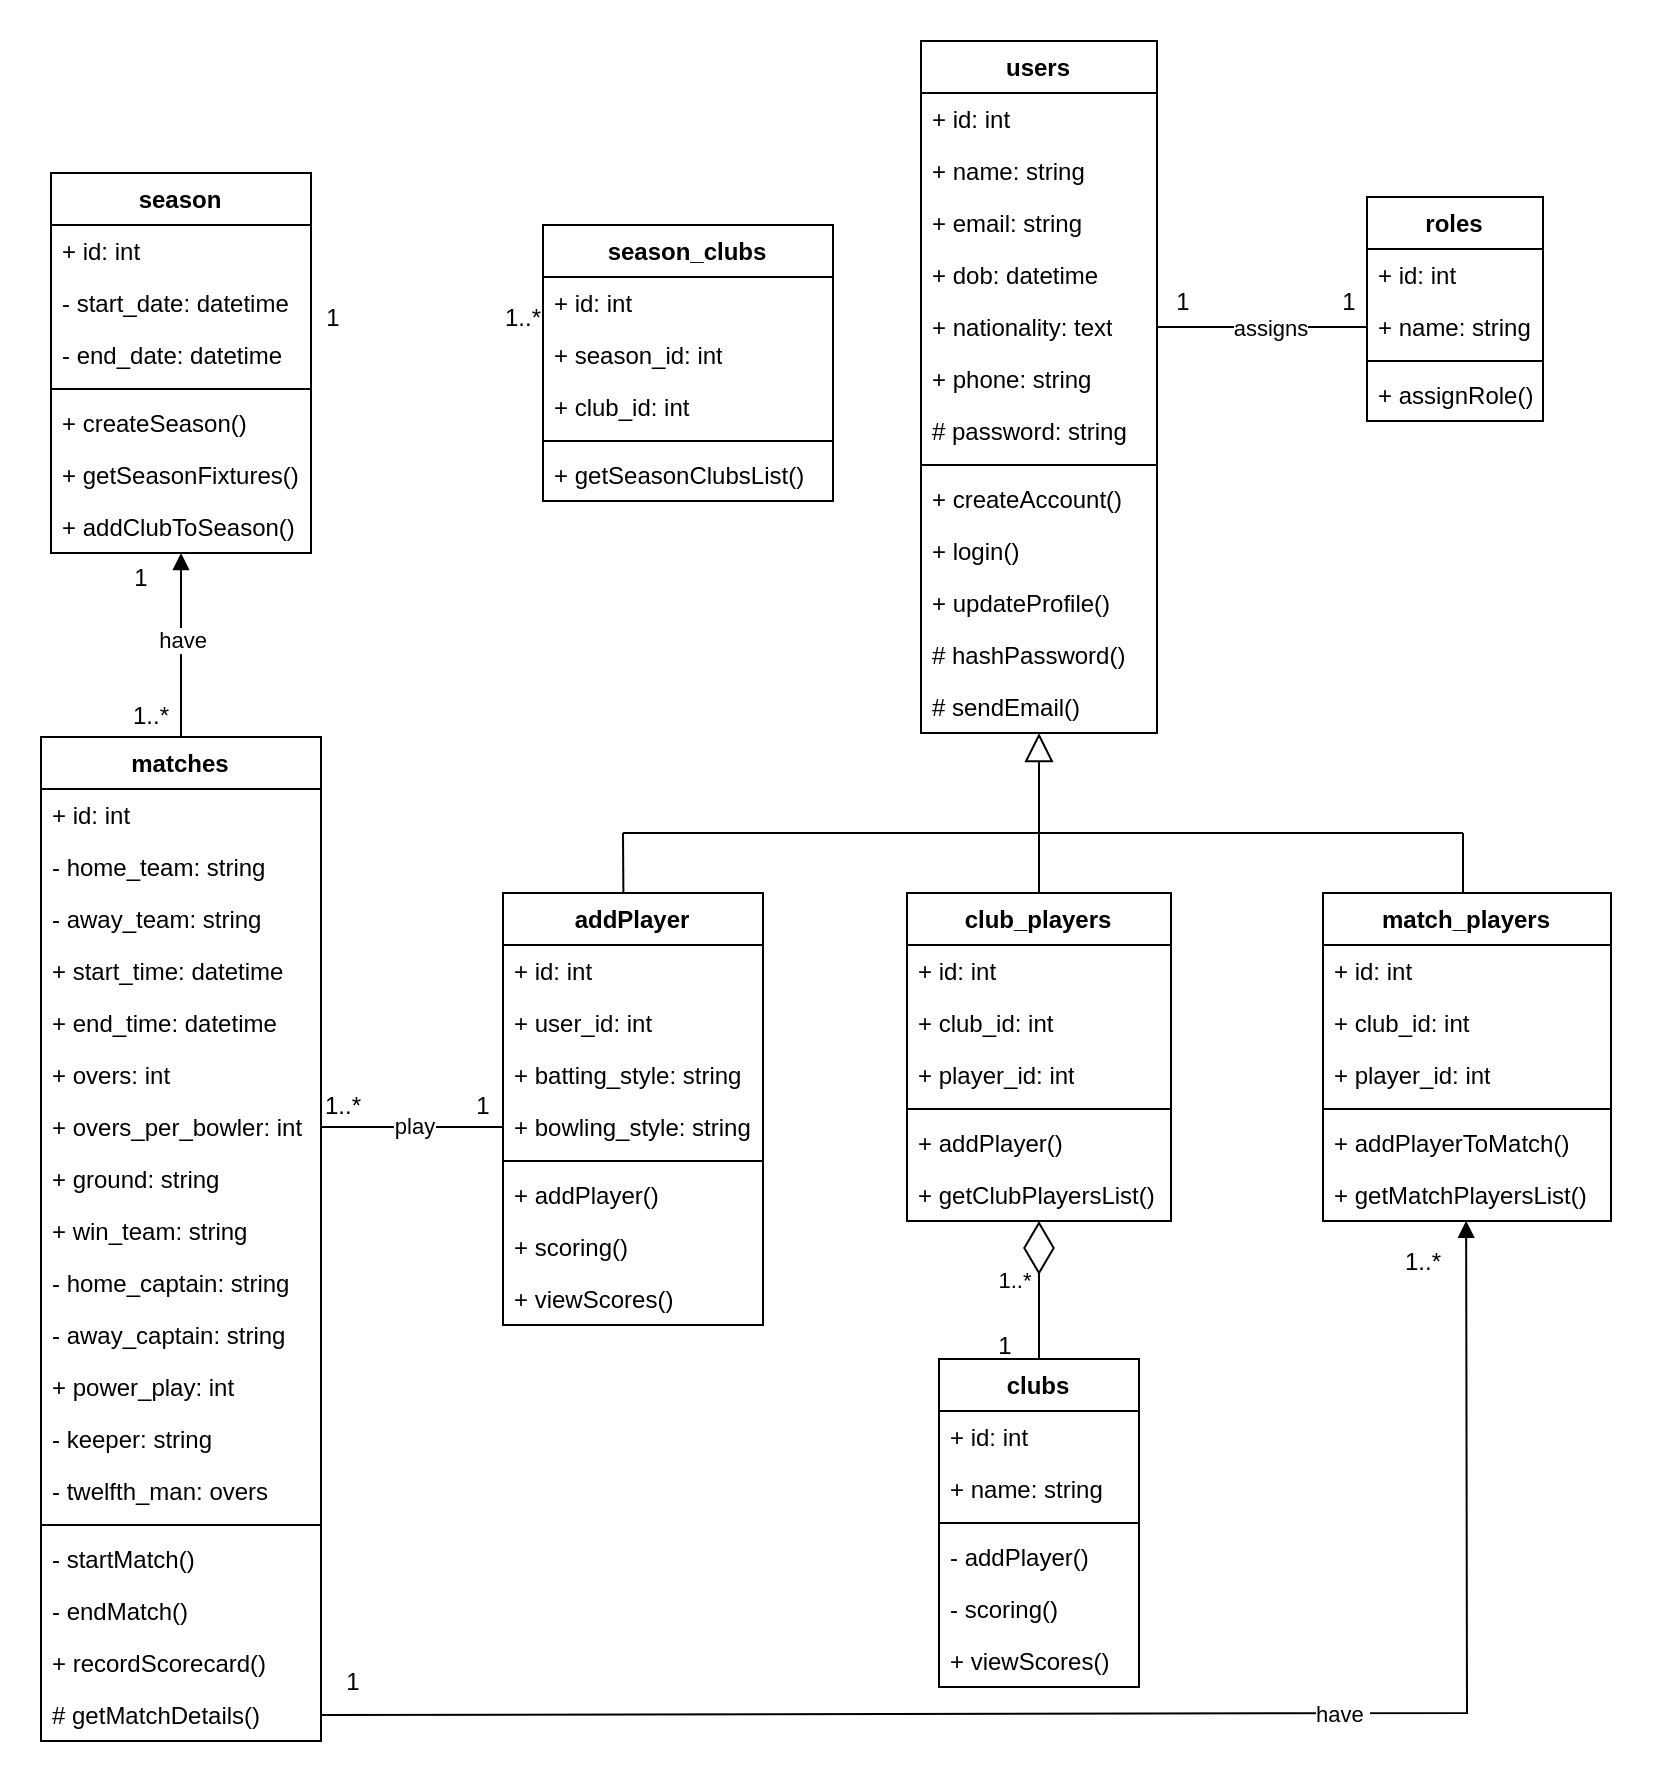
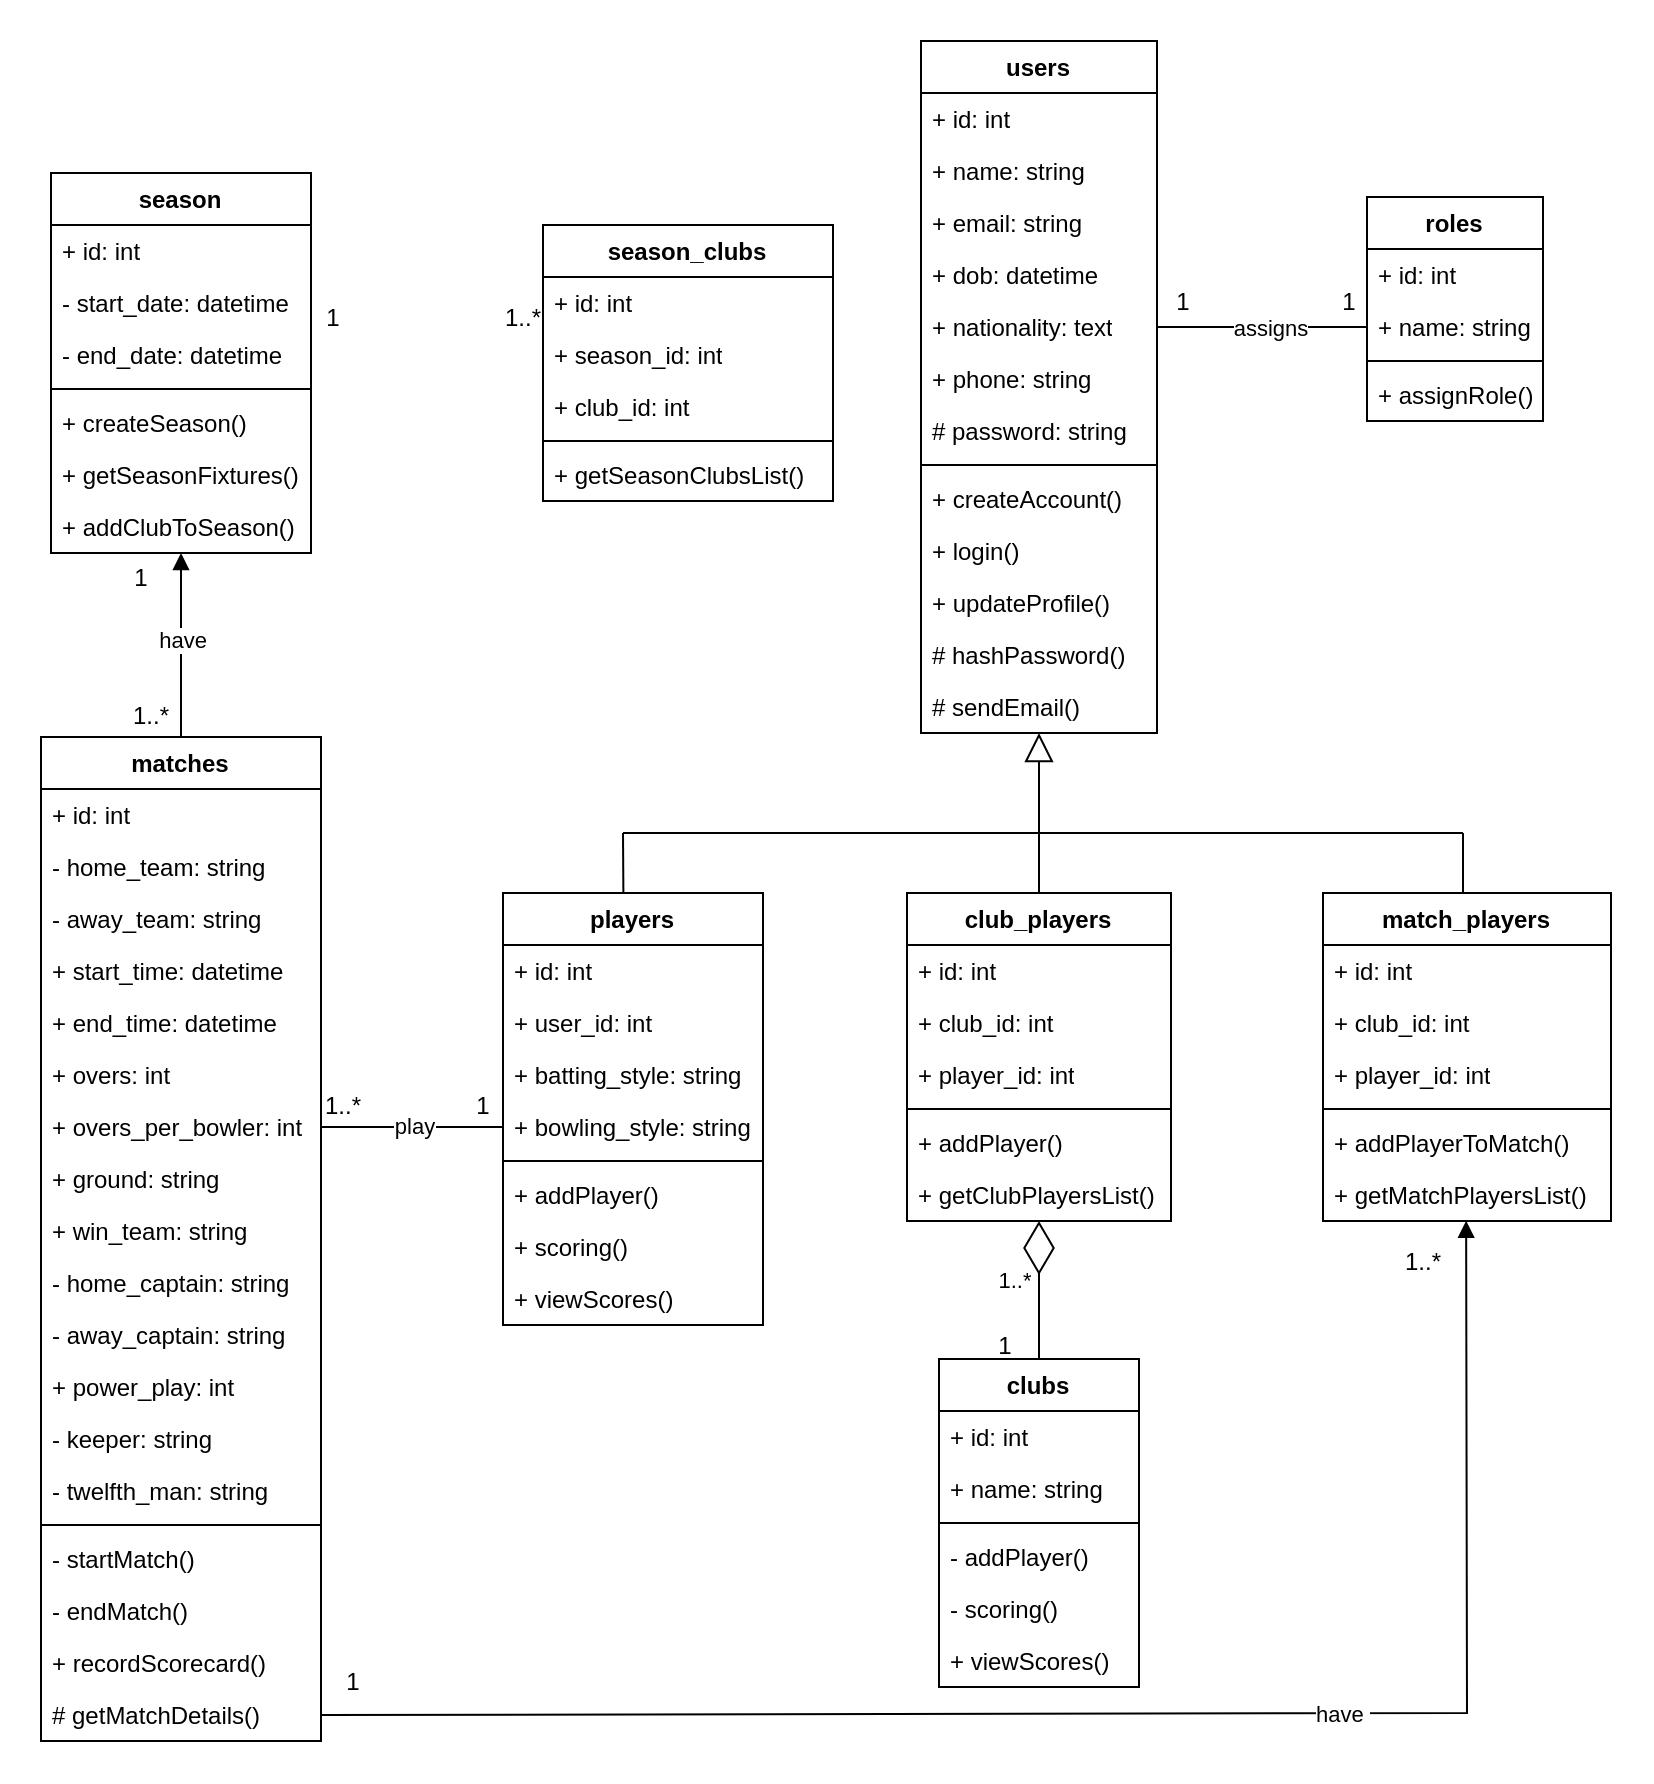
(633, 921) -> (633, 921)
(175, 1493) -> (179, 1493)
